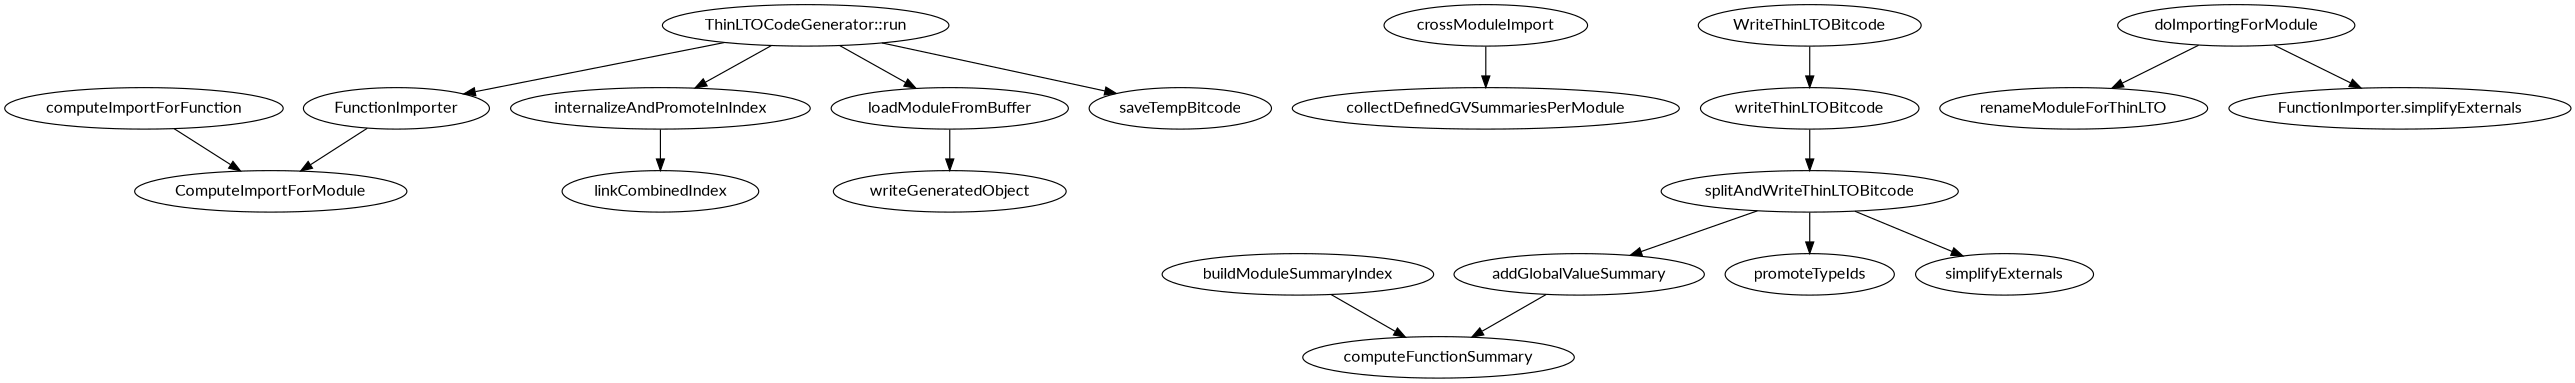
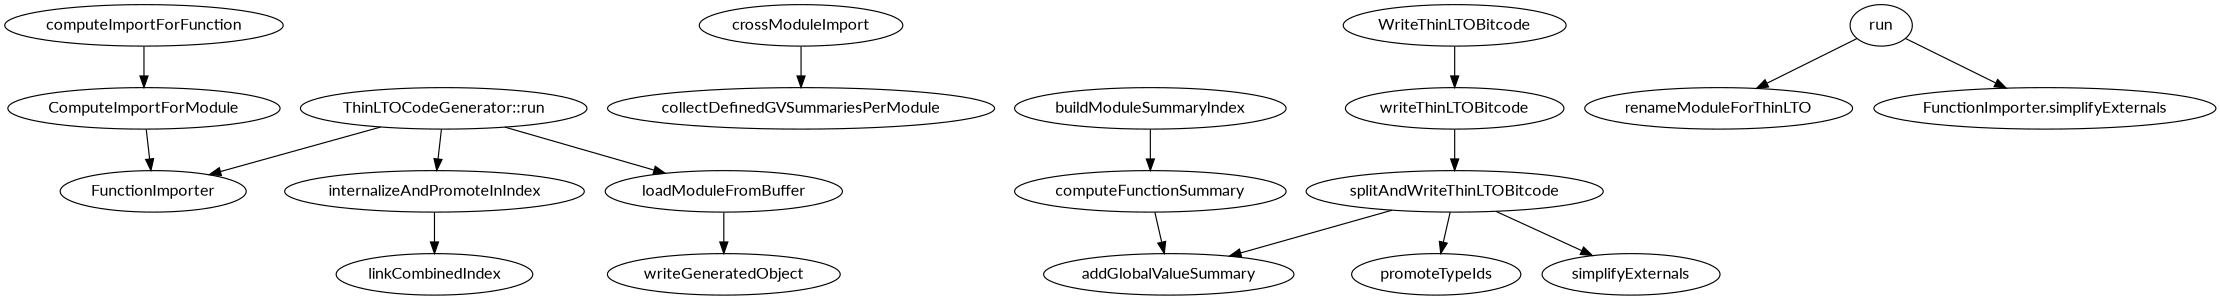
(2236, 25) -> (1881, 25)
(1180, 108) -> none
(339, 146) -> (148, 144)
(1514, 313) -> (1158, 227)
